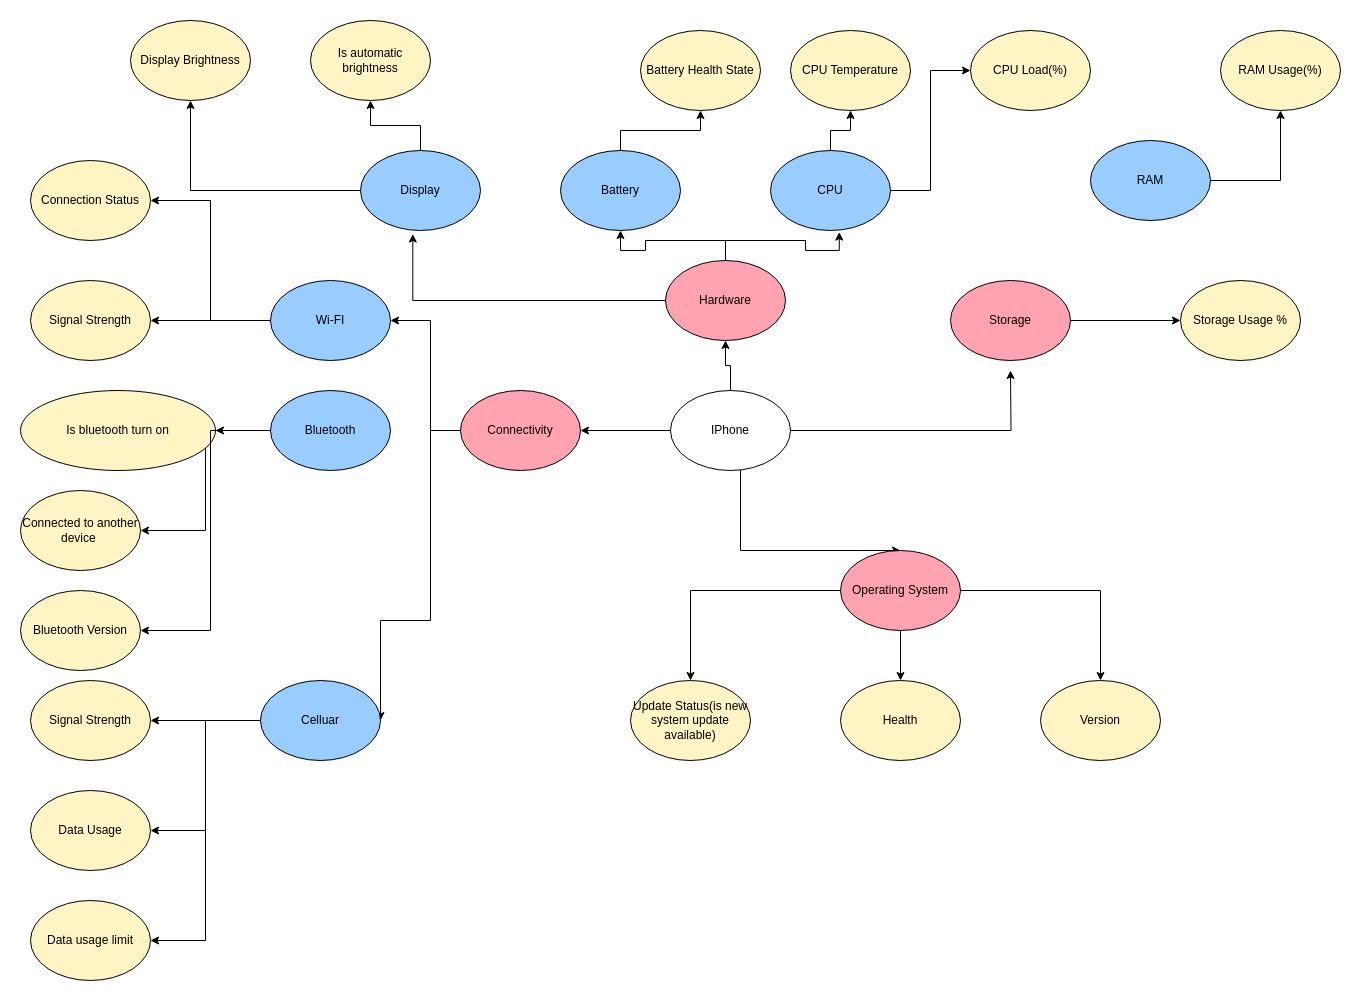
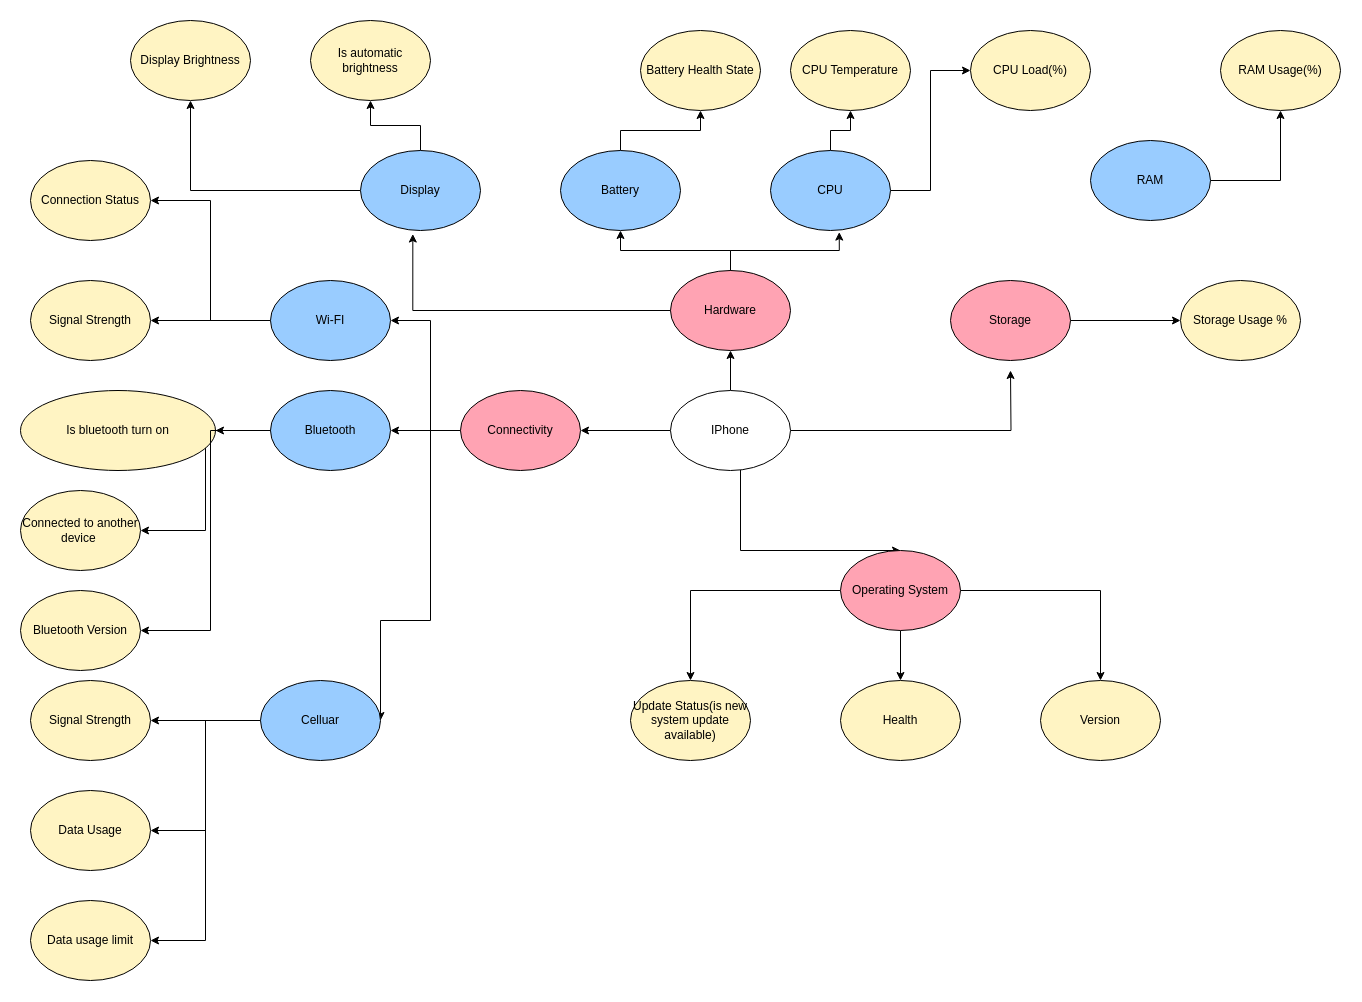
(726, 301) -> (731, 311)
none -> (413, 431)
